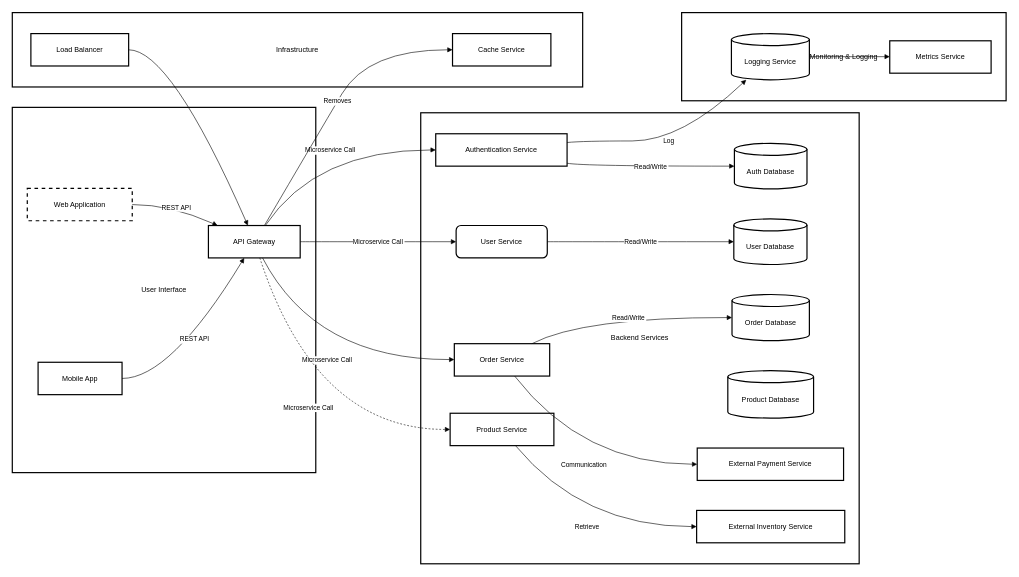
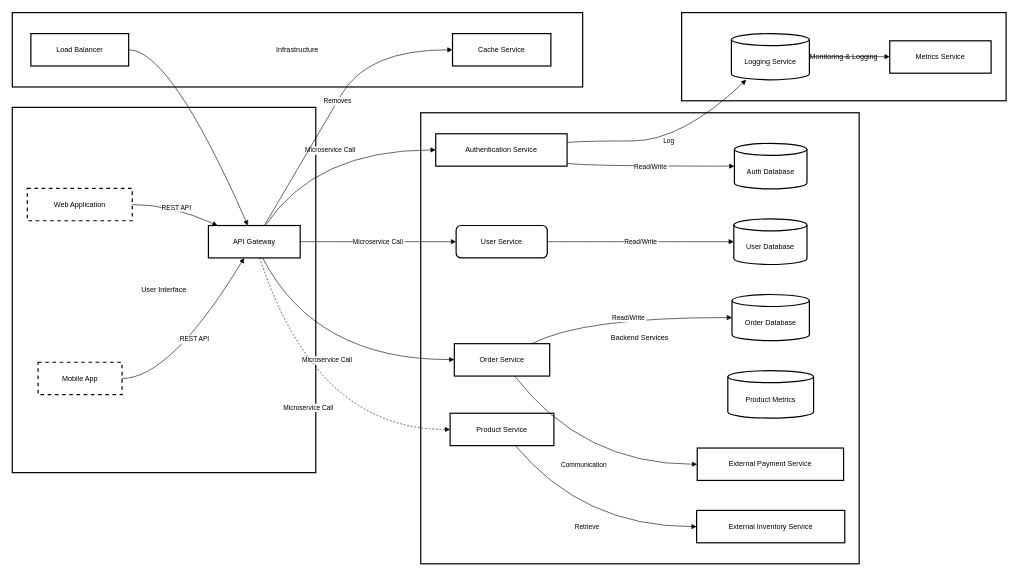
(80, 378) -> (80, 378)
(771, 399) -> (771, 399)
